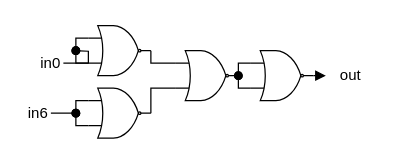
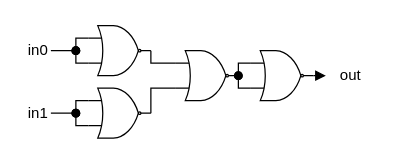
(51, 63) -> (38, 51)
(38, 113) -> (38, 113)
